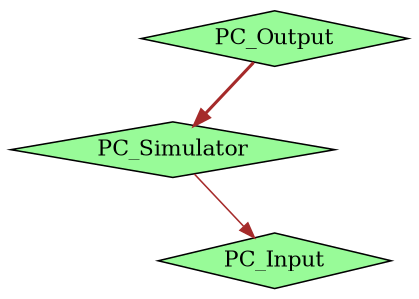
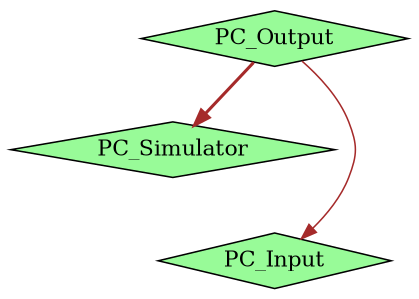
(219, 200) -> (355, 142)
